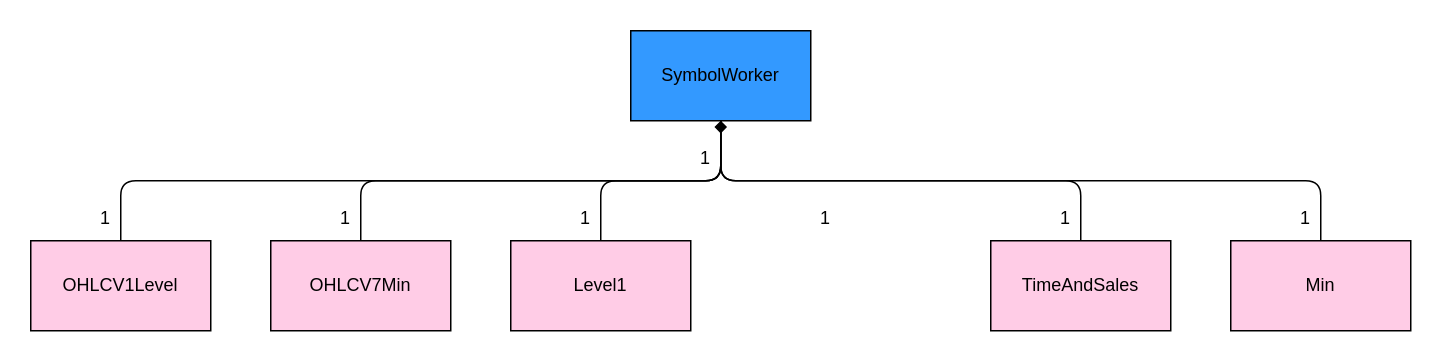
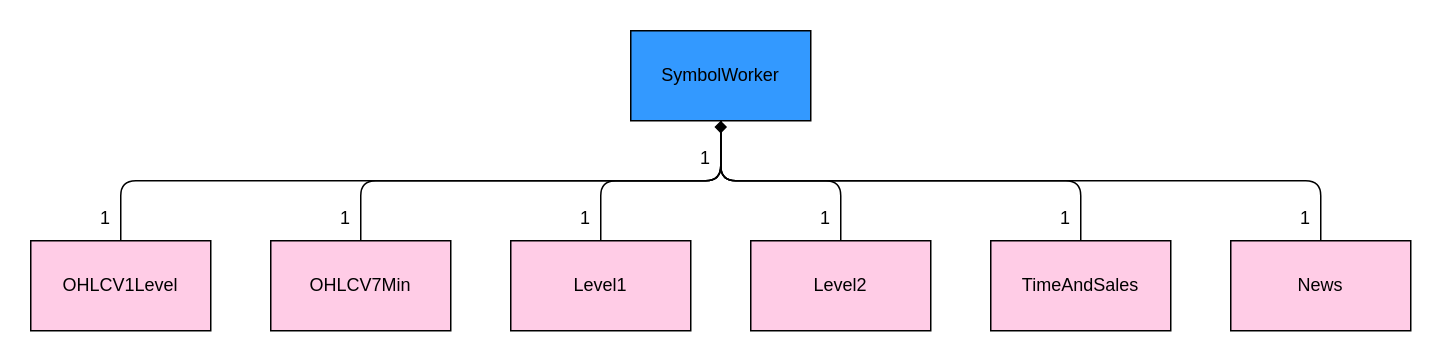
none -> (841, 212)
none -> (841, 286)
(1321, 286) -> (1321, 286)
